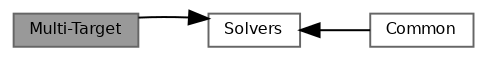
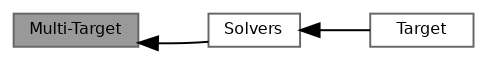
(163, 17) -> (183, 43)
(422, 30) -> (422, 30)
